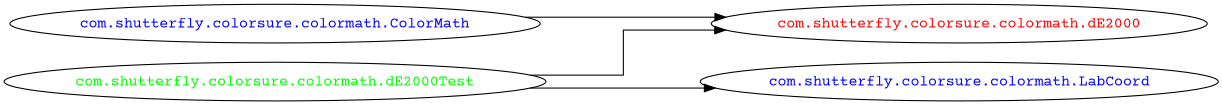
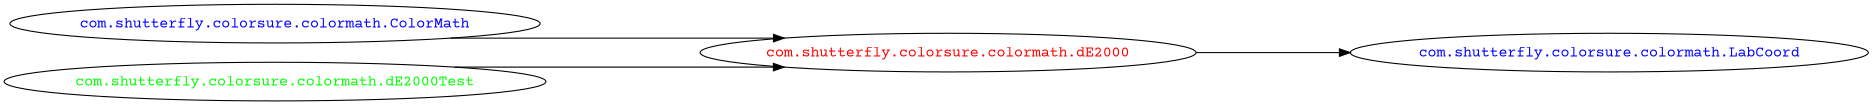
(617, 88) -> (1268, 53)
